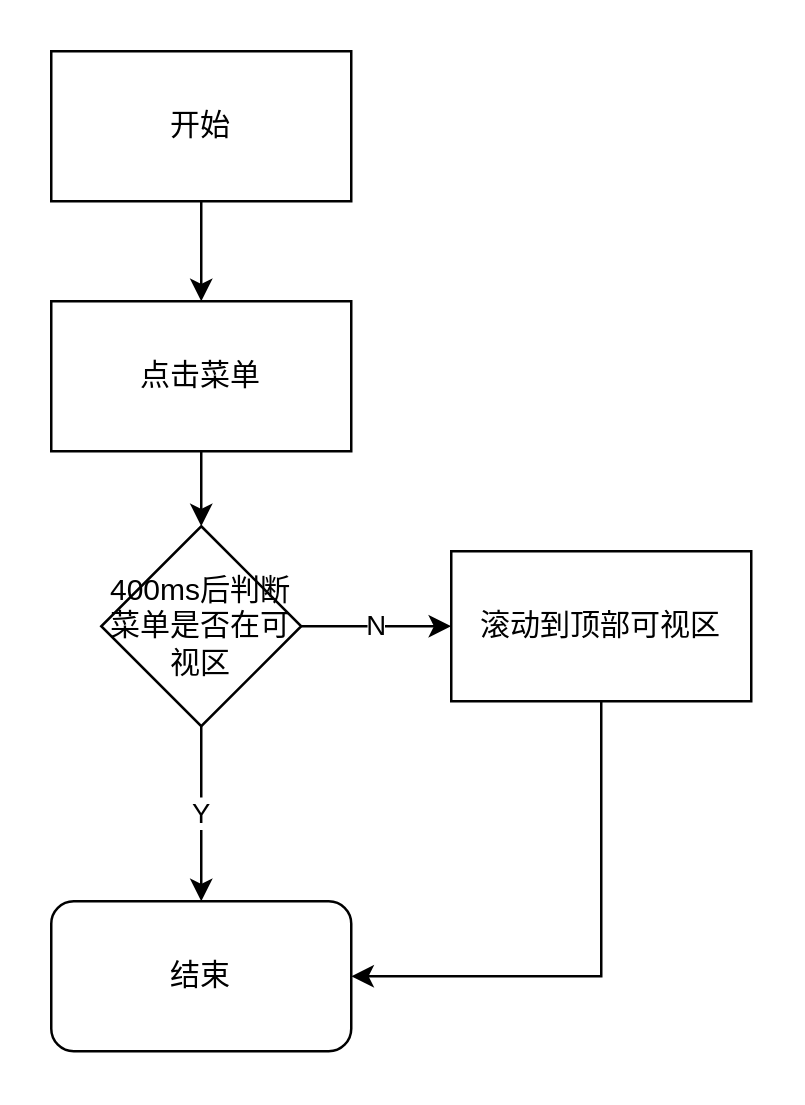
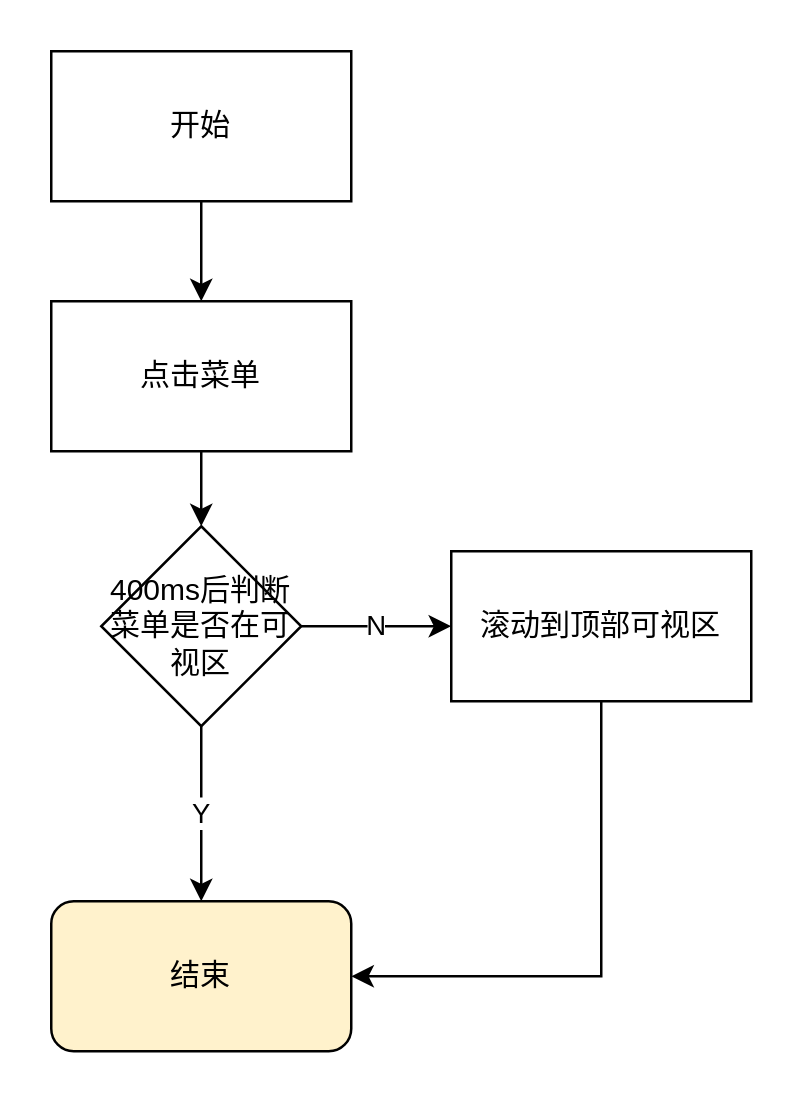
(201, 976) -> (201, 976)
